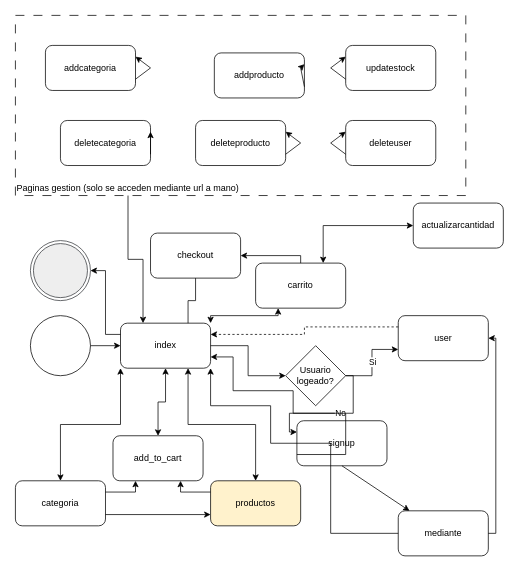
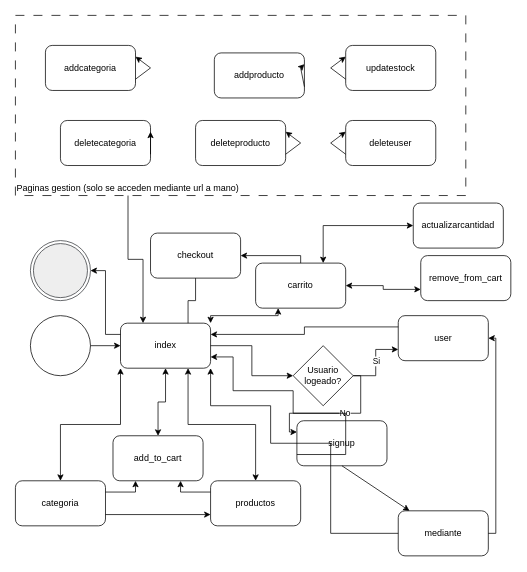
none -> (465, 278)
none -> (383, 287)
(304, 328) -> (304, 328)
(315, 375) -> (323, 375)
(255, 503) -> (255, 503)
